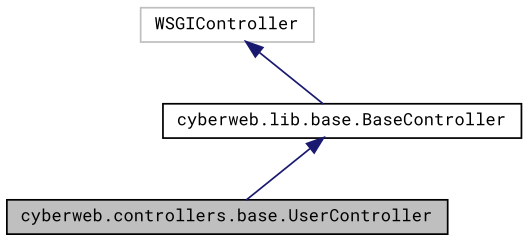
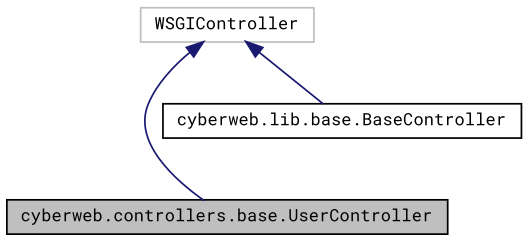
(278, 174) -> (146, 130)
